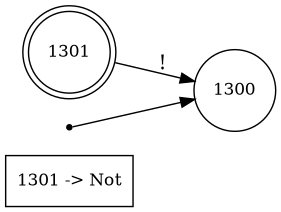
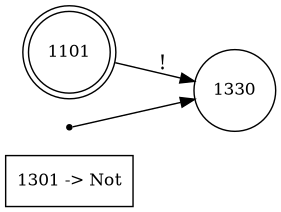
(69, 52) -> (69, 52)
(235, 90) -> (235, 90)
